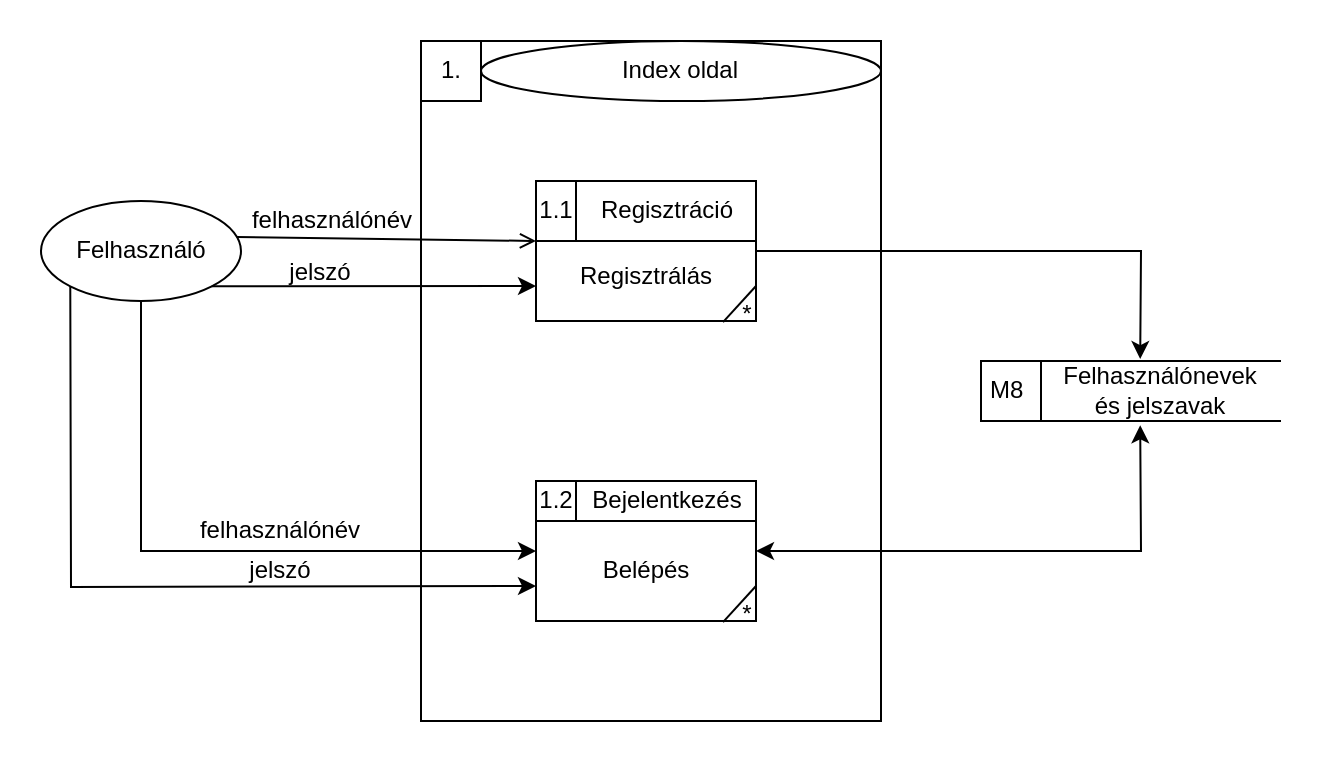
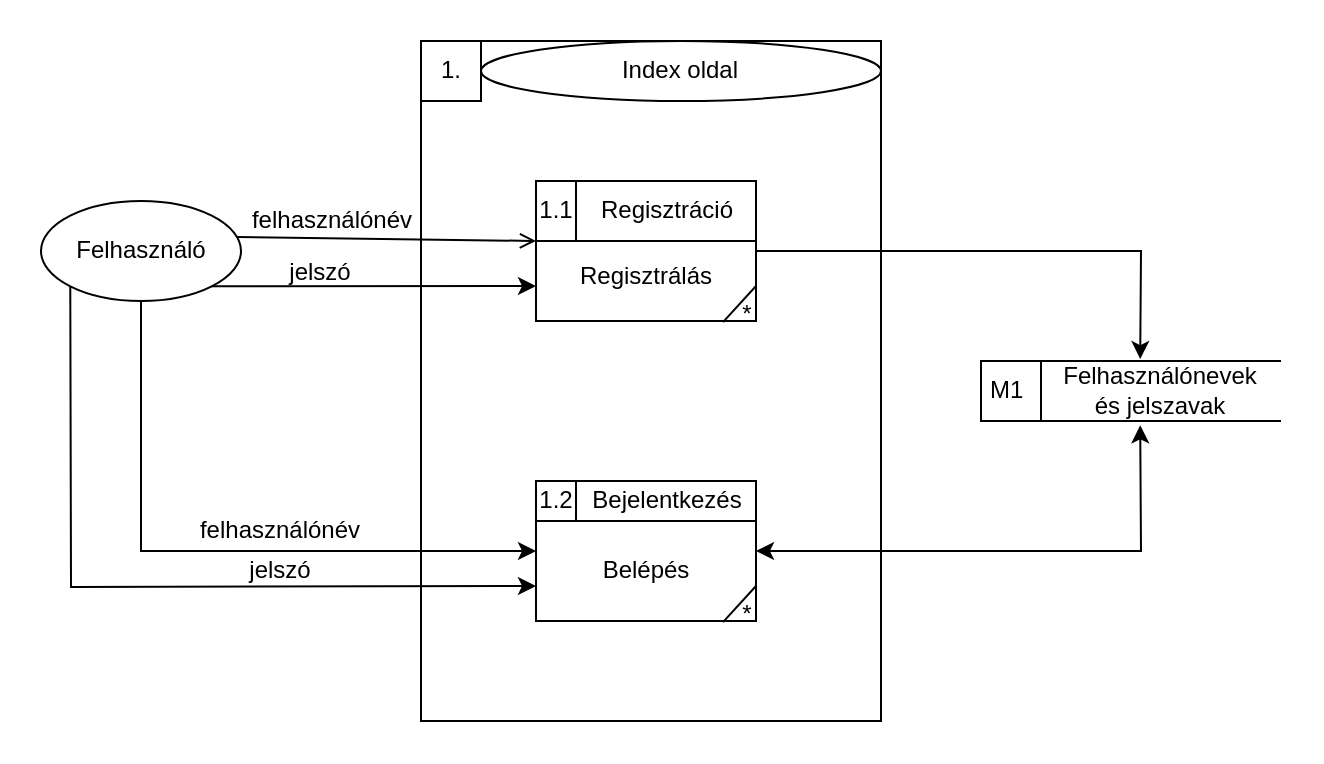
(1004, 391) -> (1004, 391)
